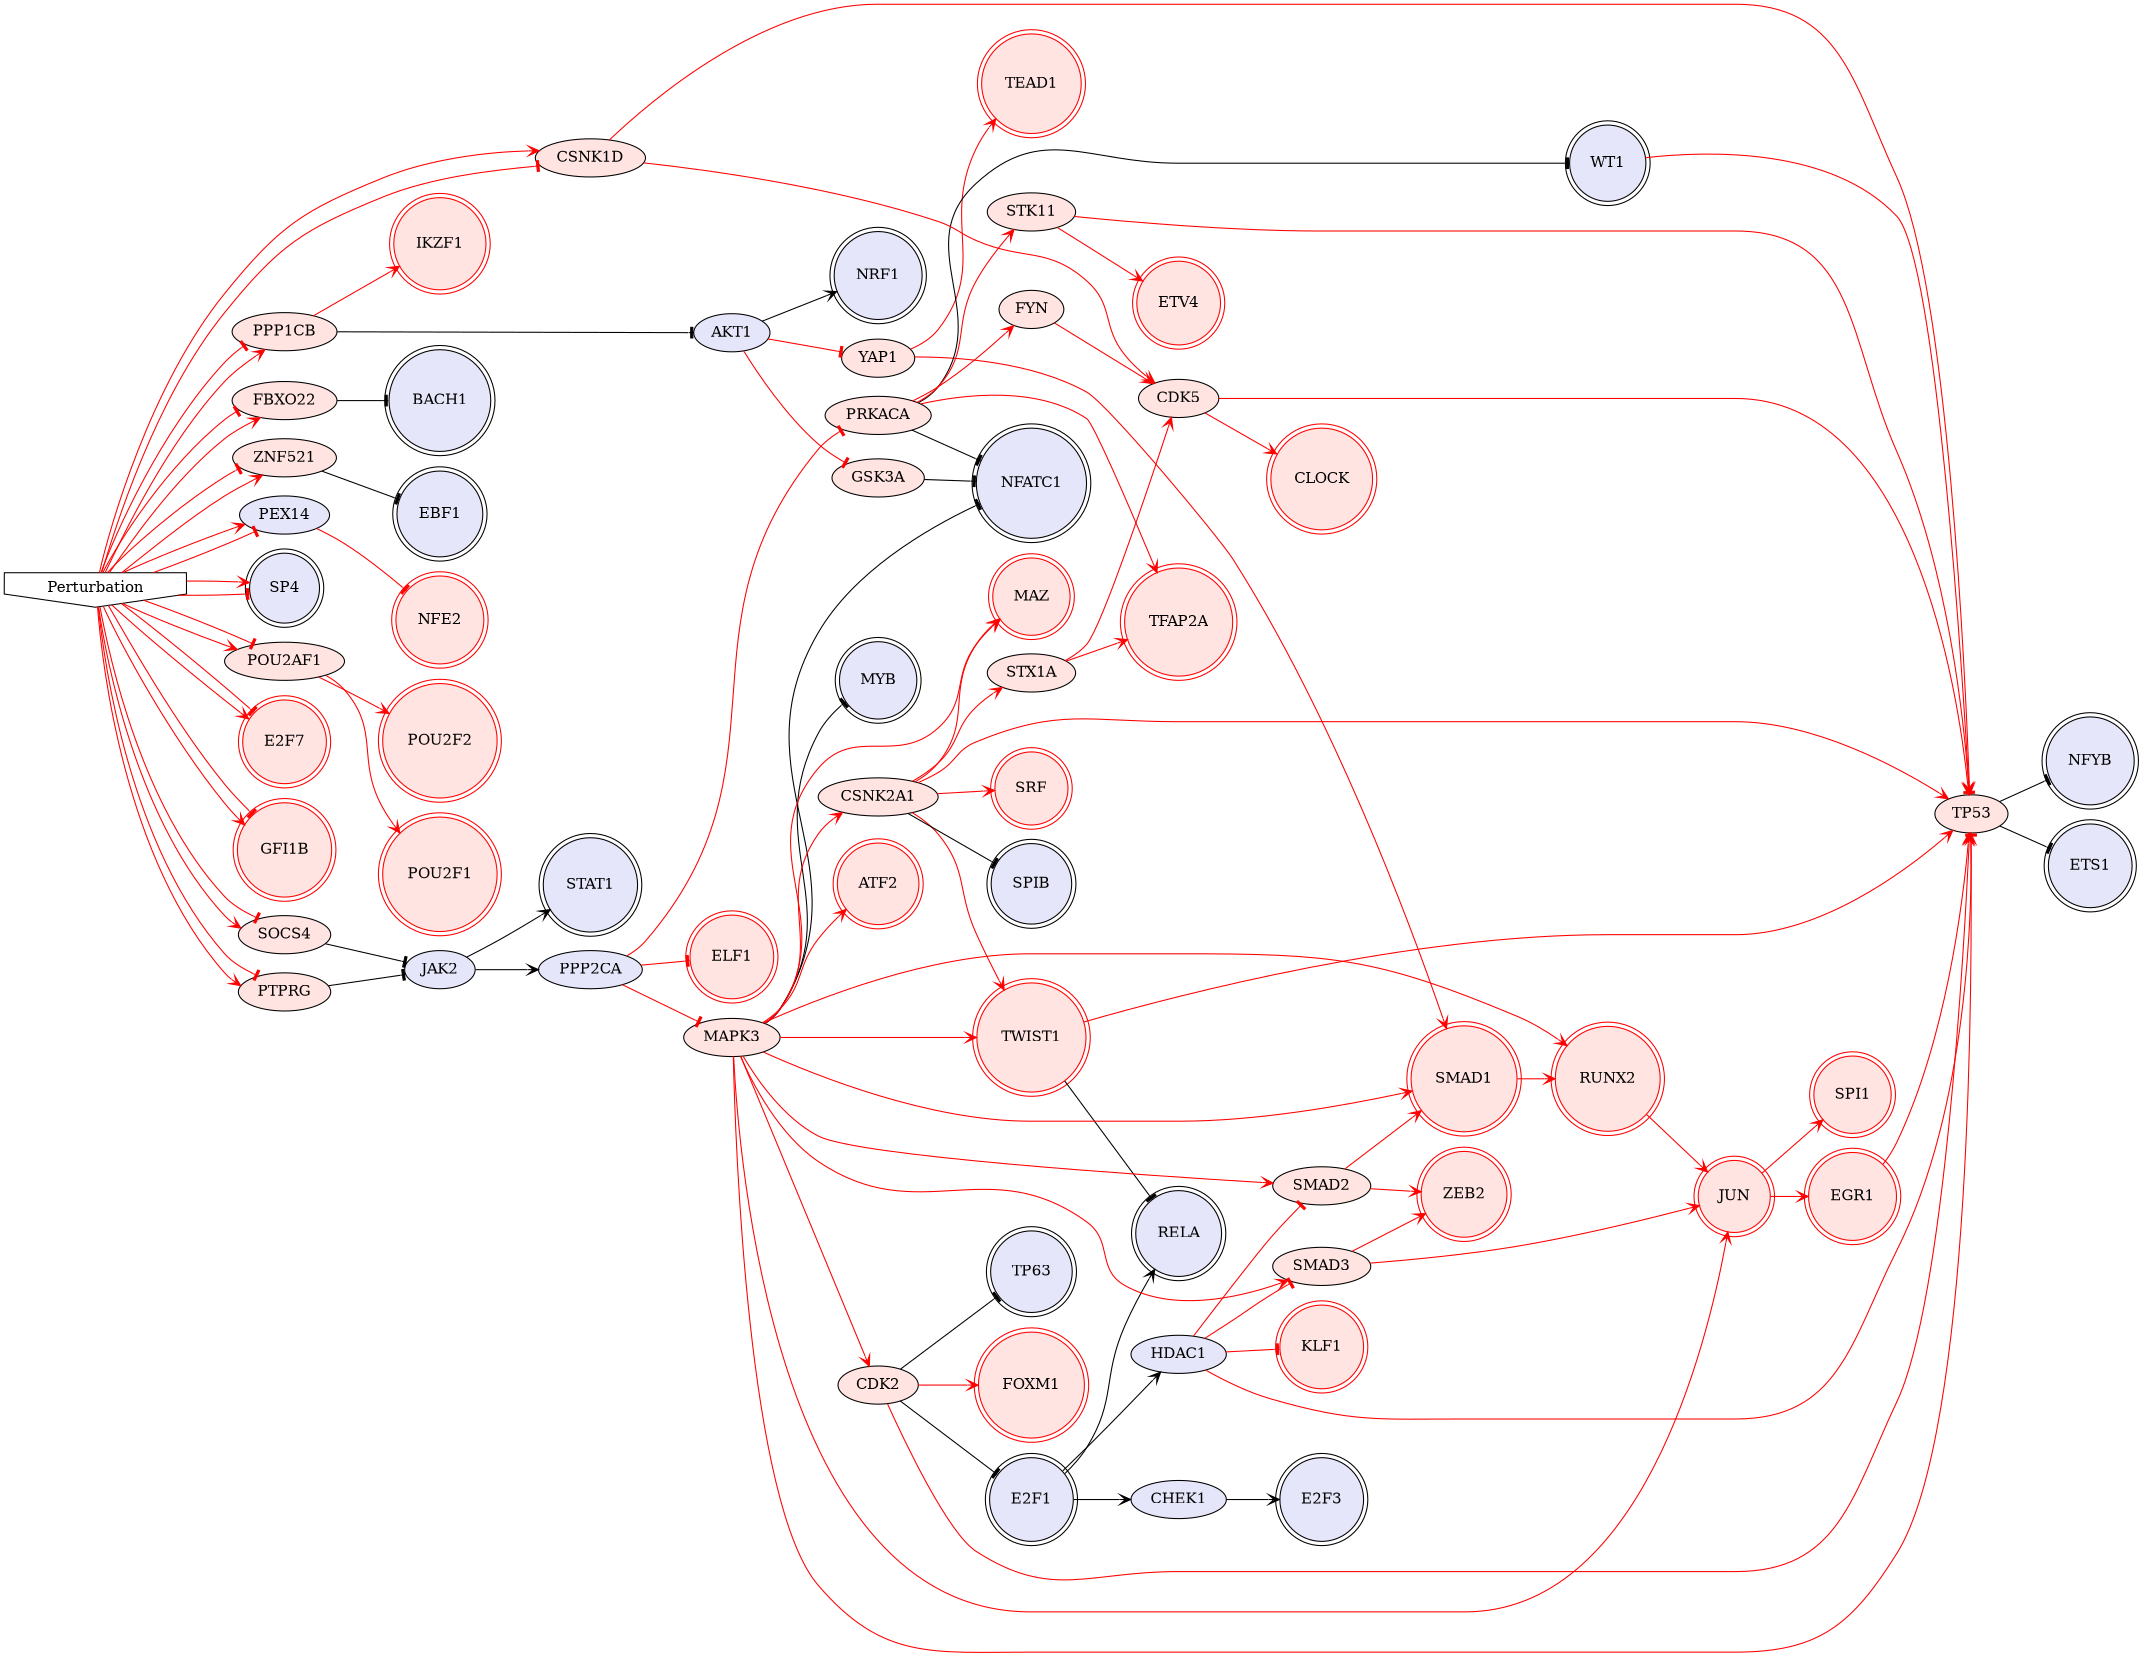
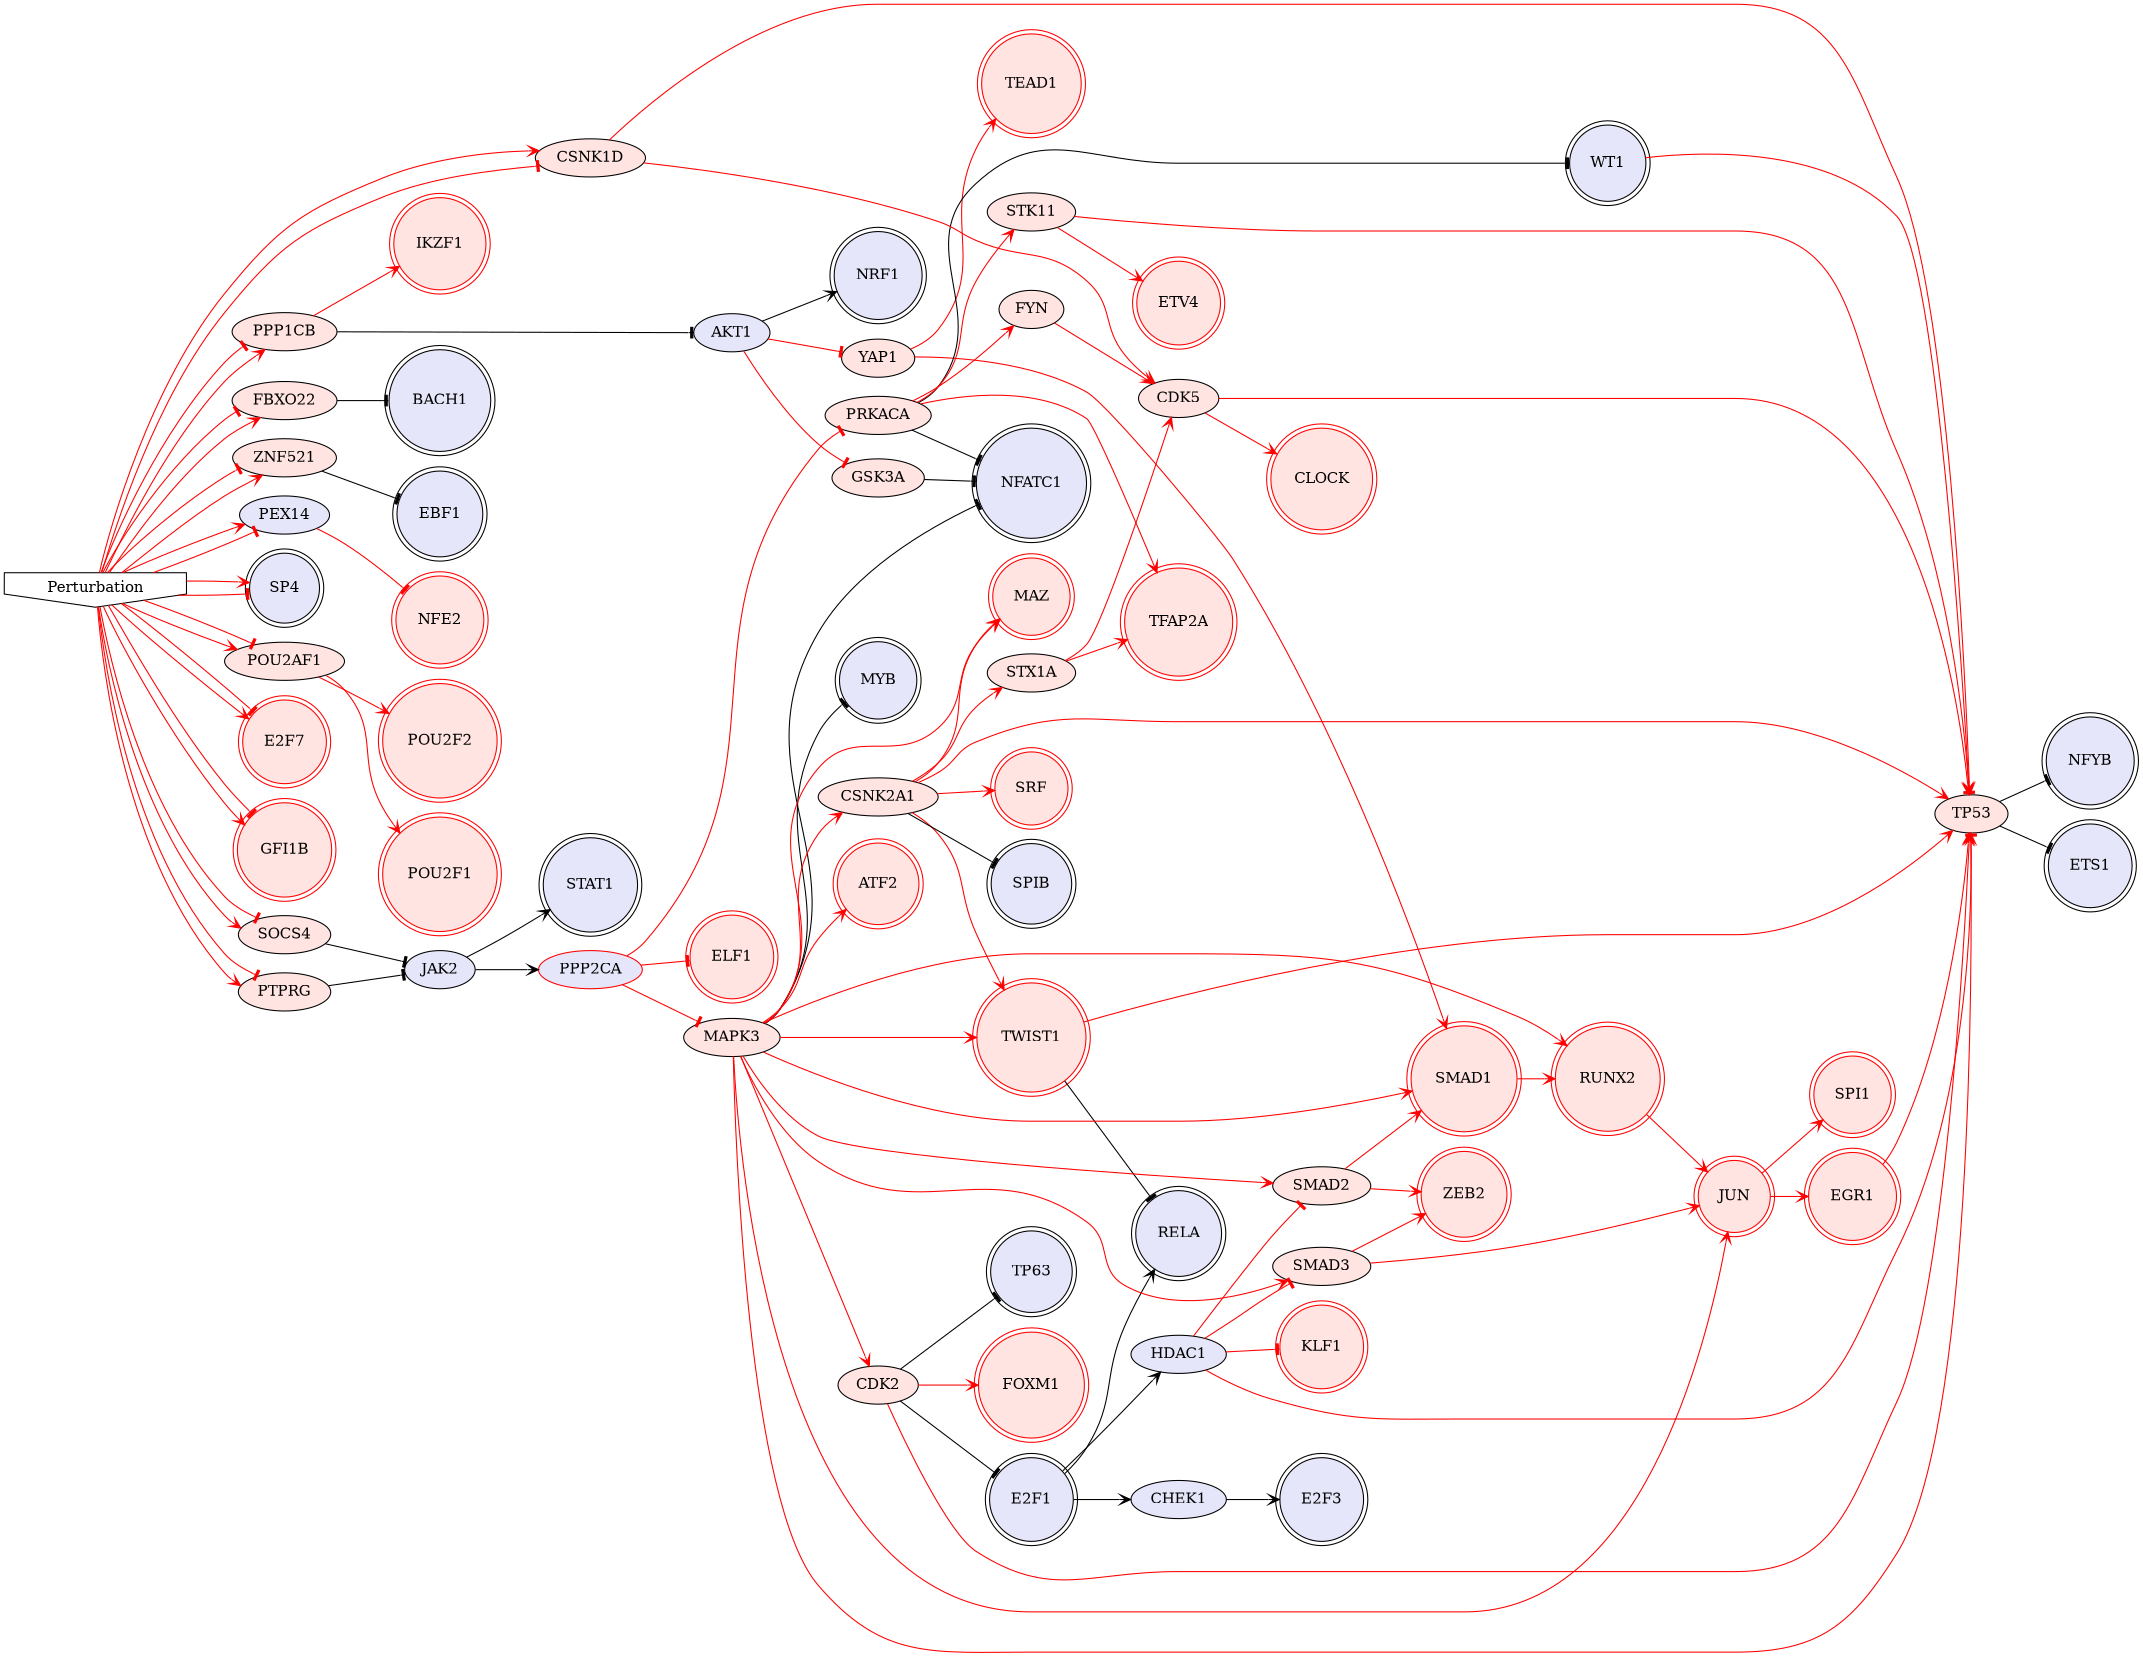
(590, 970) -> (590, 970)
